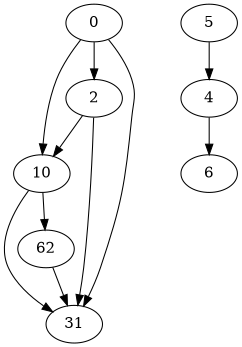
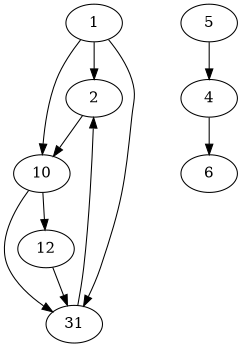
(94, 23) -> (94, 23)
(89, 206) -> (88, 217)
(46, 249) -> (46, 249)
